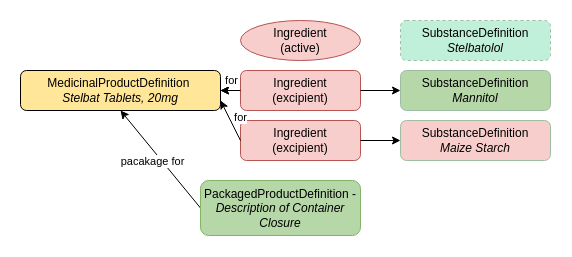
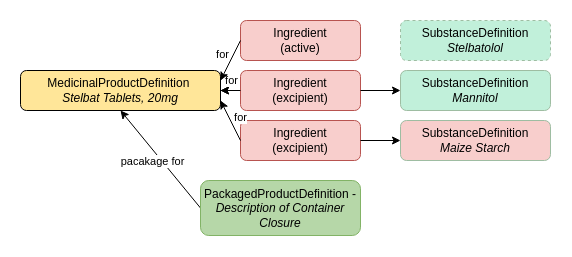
(301, 41) -> (301, 41)
none -> (232, 58)
(476, 91) -> (476, 91)
